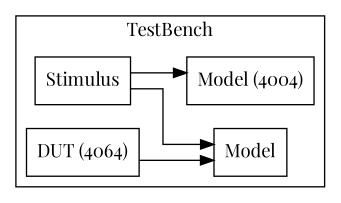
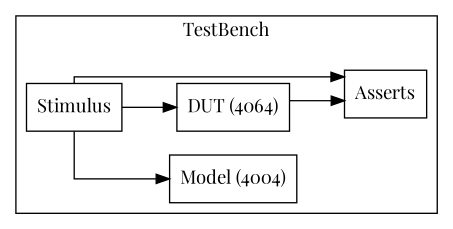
none -> (143, 107)
(250, 152) -> (386, 94)
